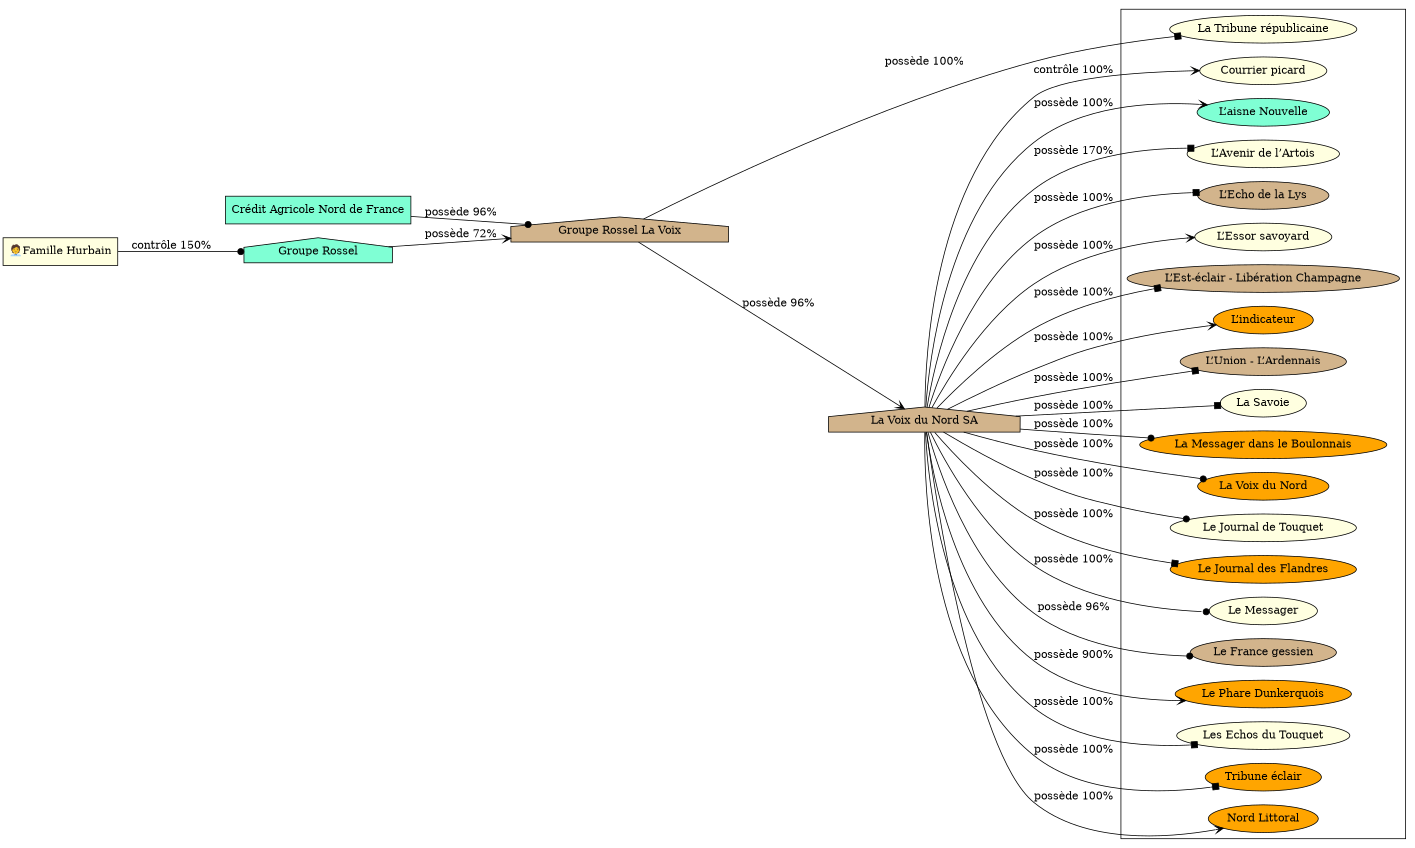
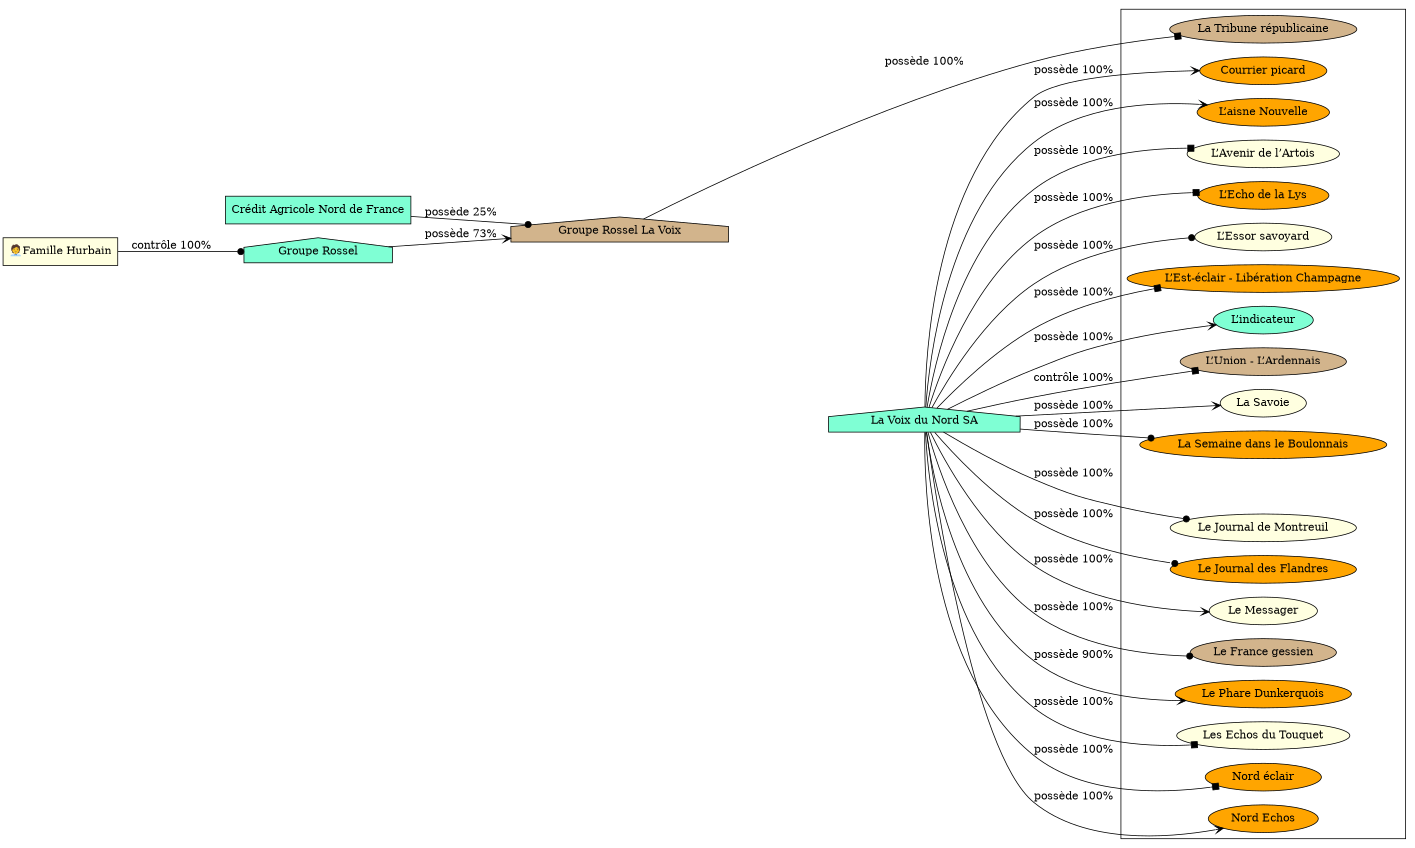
(1263, 29) -> (1263, 29)
(1074, 70) -> (1074, 70)
(1263, 71) -> (1263, 71)
(1263, 112) -> (1263, 112)
(1074, 151) -> (1074, 151)
(1263, 195) -> (1263, 195)
(461, 213) -> (461, 213)
(461, 234) -> (461, 234)
(172, 246) -> (172, 246)
(1263, 279) -> (1263, 279)
(1034, 284) -> (1034, 284)
(1263, 320) -> (1263, 320)
(768, 323) -> none
(1074, 378) -> (1074, 378)
(1114, 411) -> (1114, 411)
(924, 421) -> (924, 421)
(1263, 445) -> (1263, 445)
(1263, 486) -> none
(1039, 523) -> (1039, 523)
(1263, 528) -> (1263, 528)
(1036, 567) -> (1036, 567)
(1074, 607) -> (1074, 607)
(1263, 777) -> (1263, 777)
(1263, 819) -> (1263, 819)
